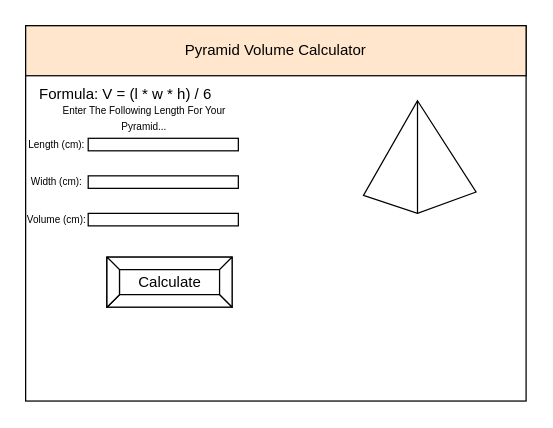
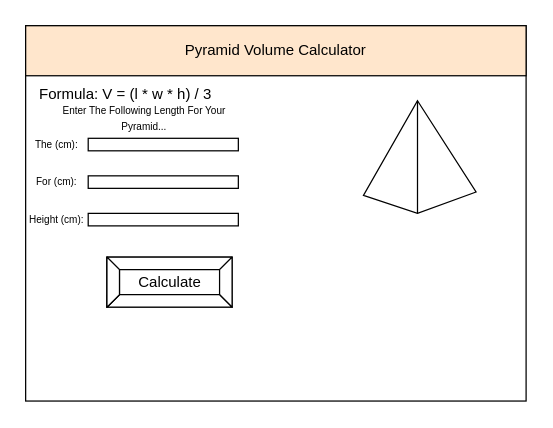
(126, 94) -> (126, 94)
(57, 144) -> (57, 144)
(57, 182) -> (57, 182)
(57, 219) -> (57, 219)
